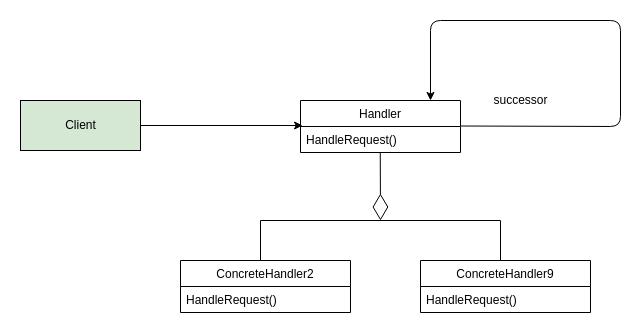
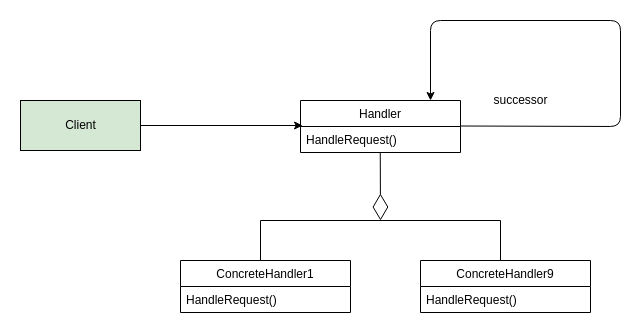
(265, 274) -> (265, 274)
